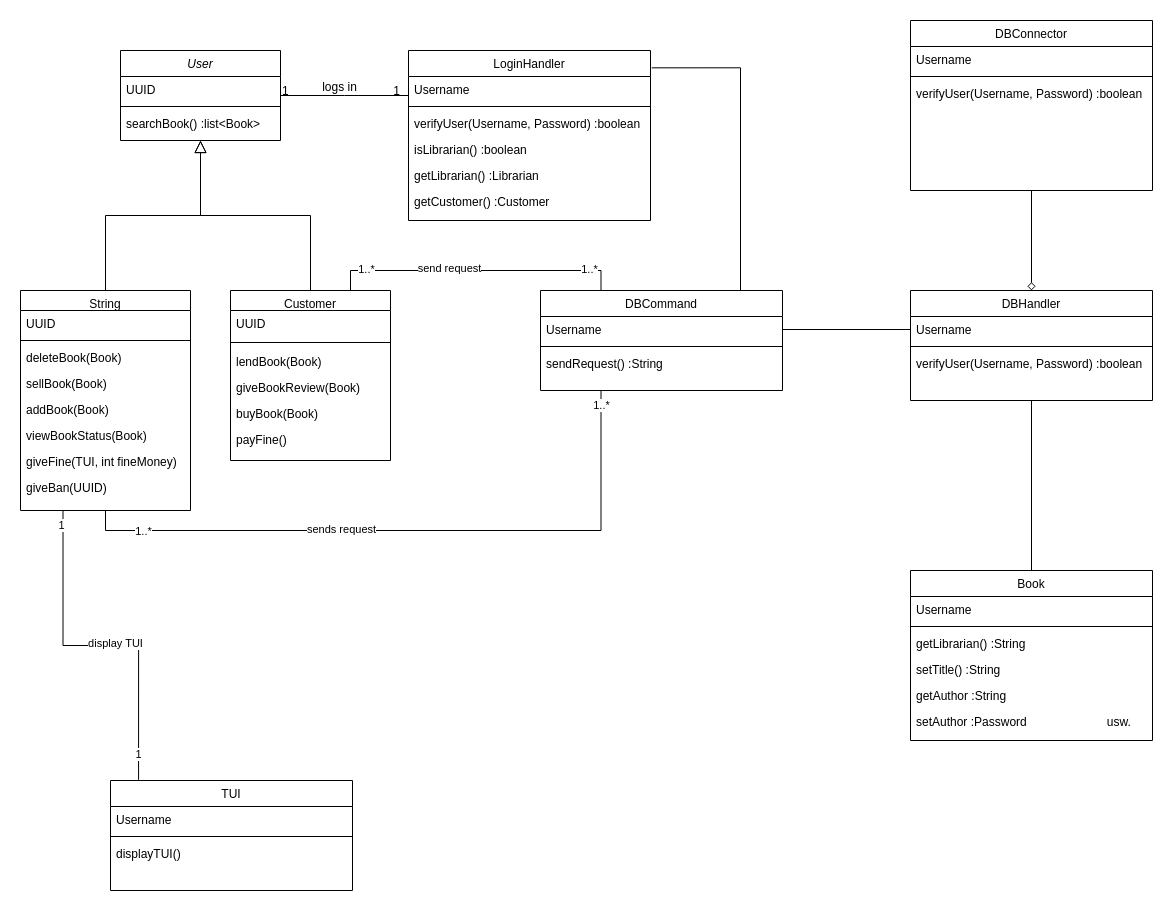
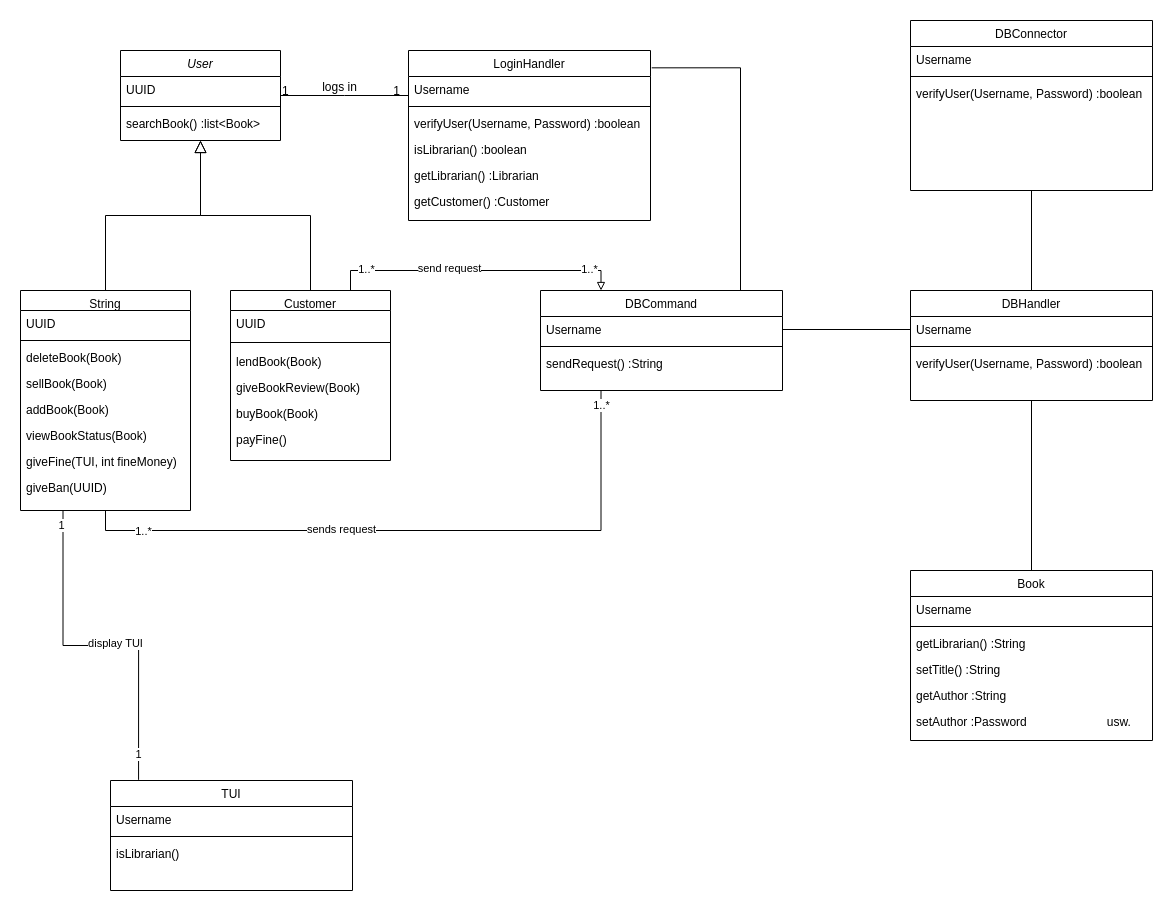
(1032, 282) -> (1032, 286)
(601, 284) -> (601, 281)
(153, 854) -> (155, 854)
